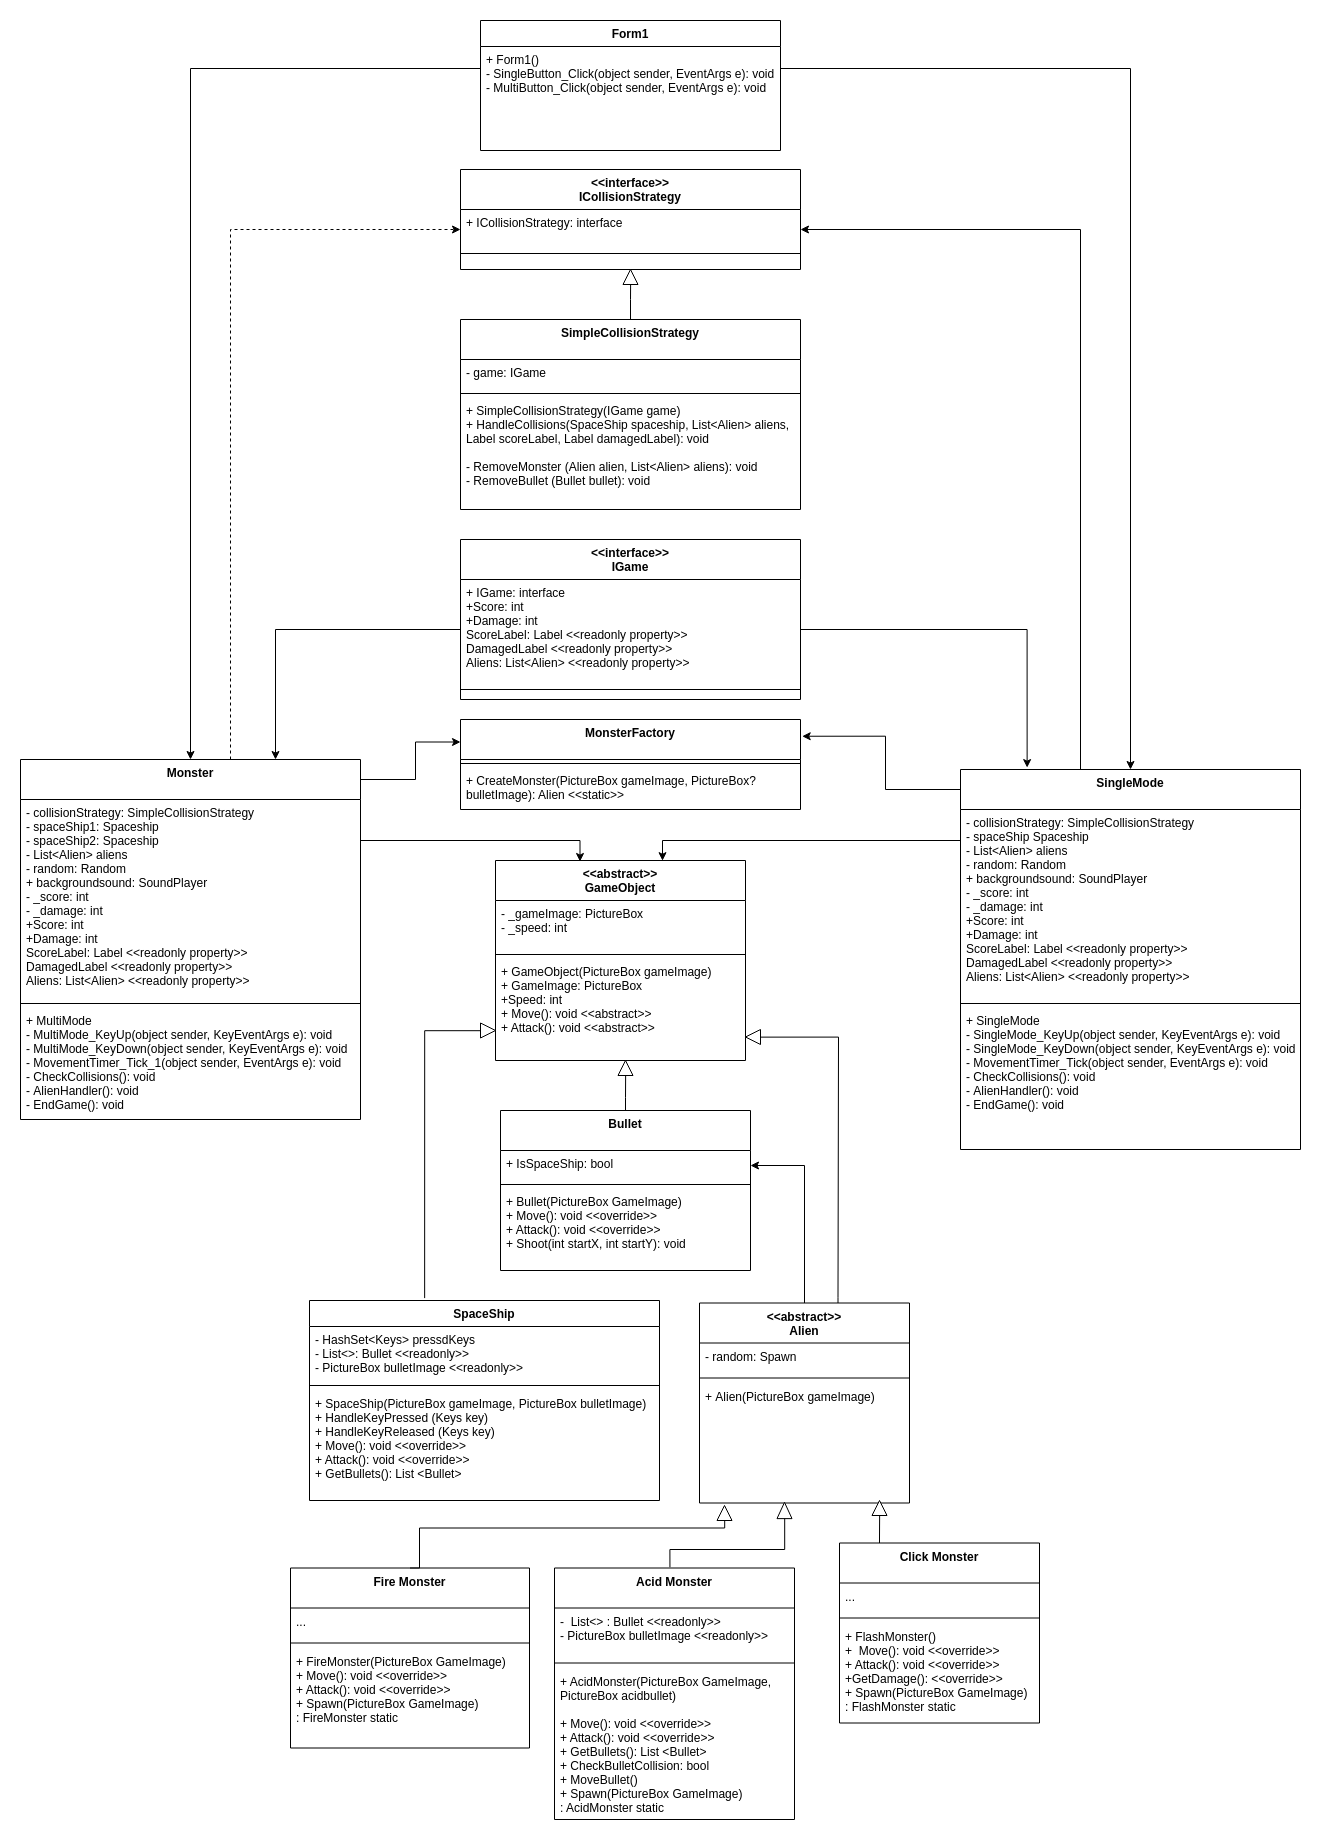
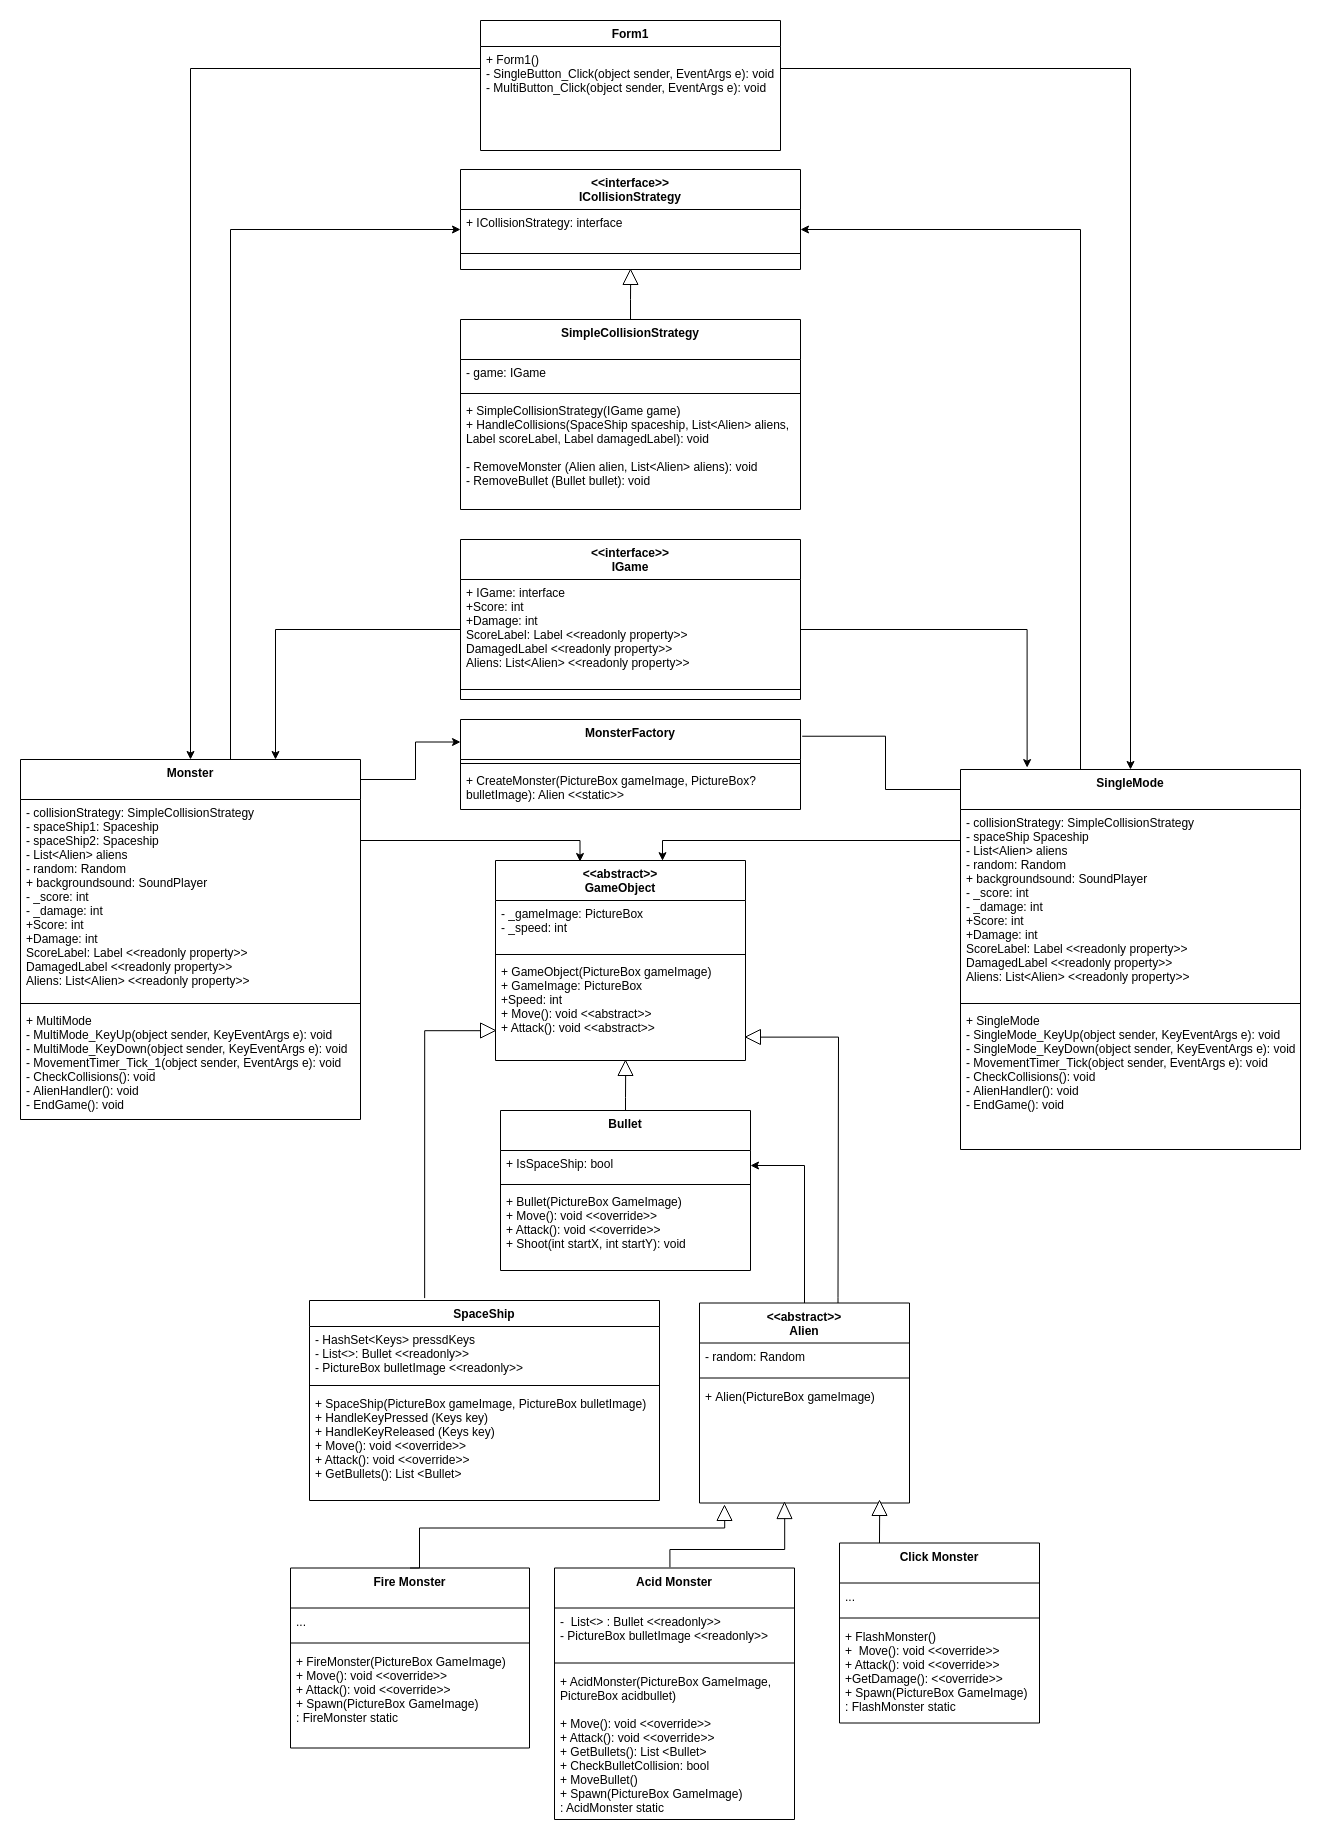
(231, 384) -> (231, 384)
(810, 736) -> (807, 736)
(751, 1357) -> (754, 1357)
